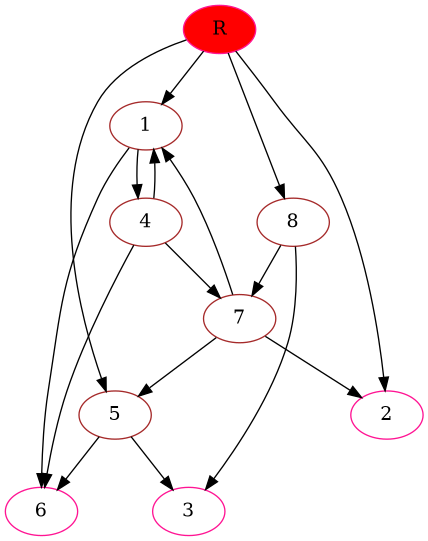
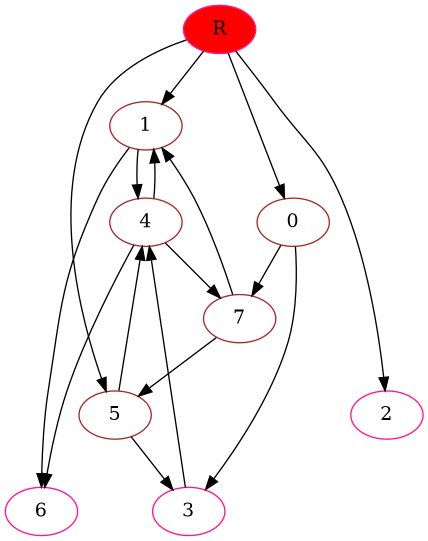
(293, 222) -> (293, 222)
(308, 363) -> none
none -> (170, 385)
(82, 458) -> (129, 325)
